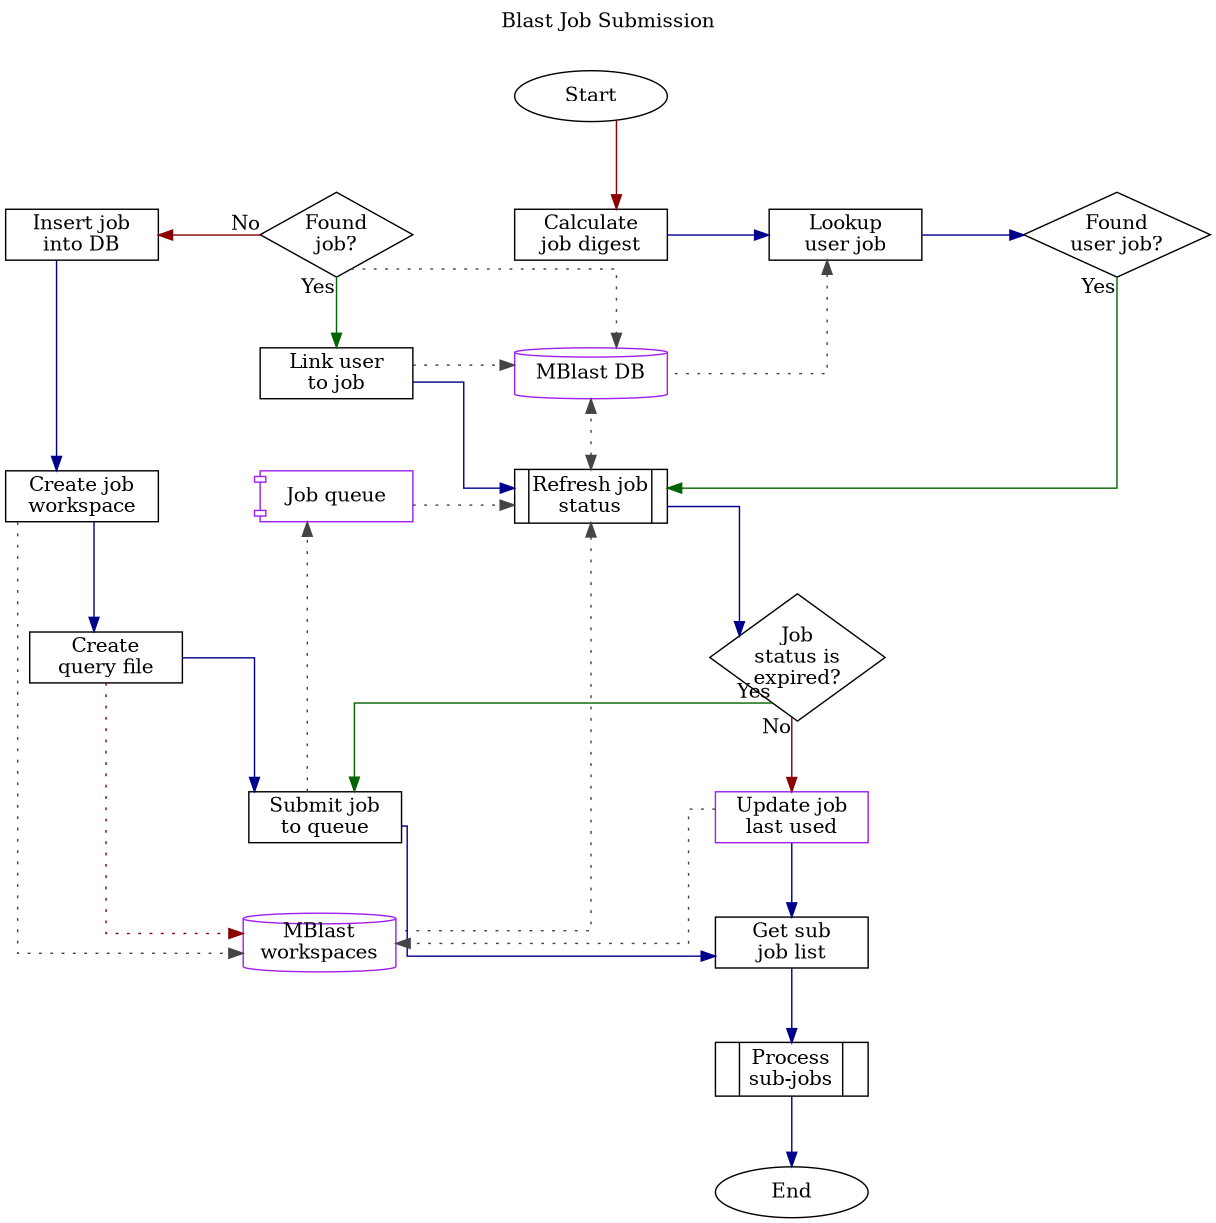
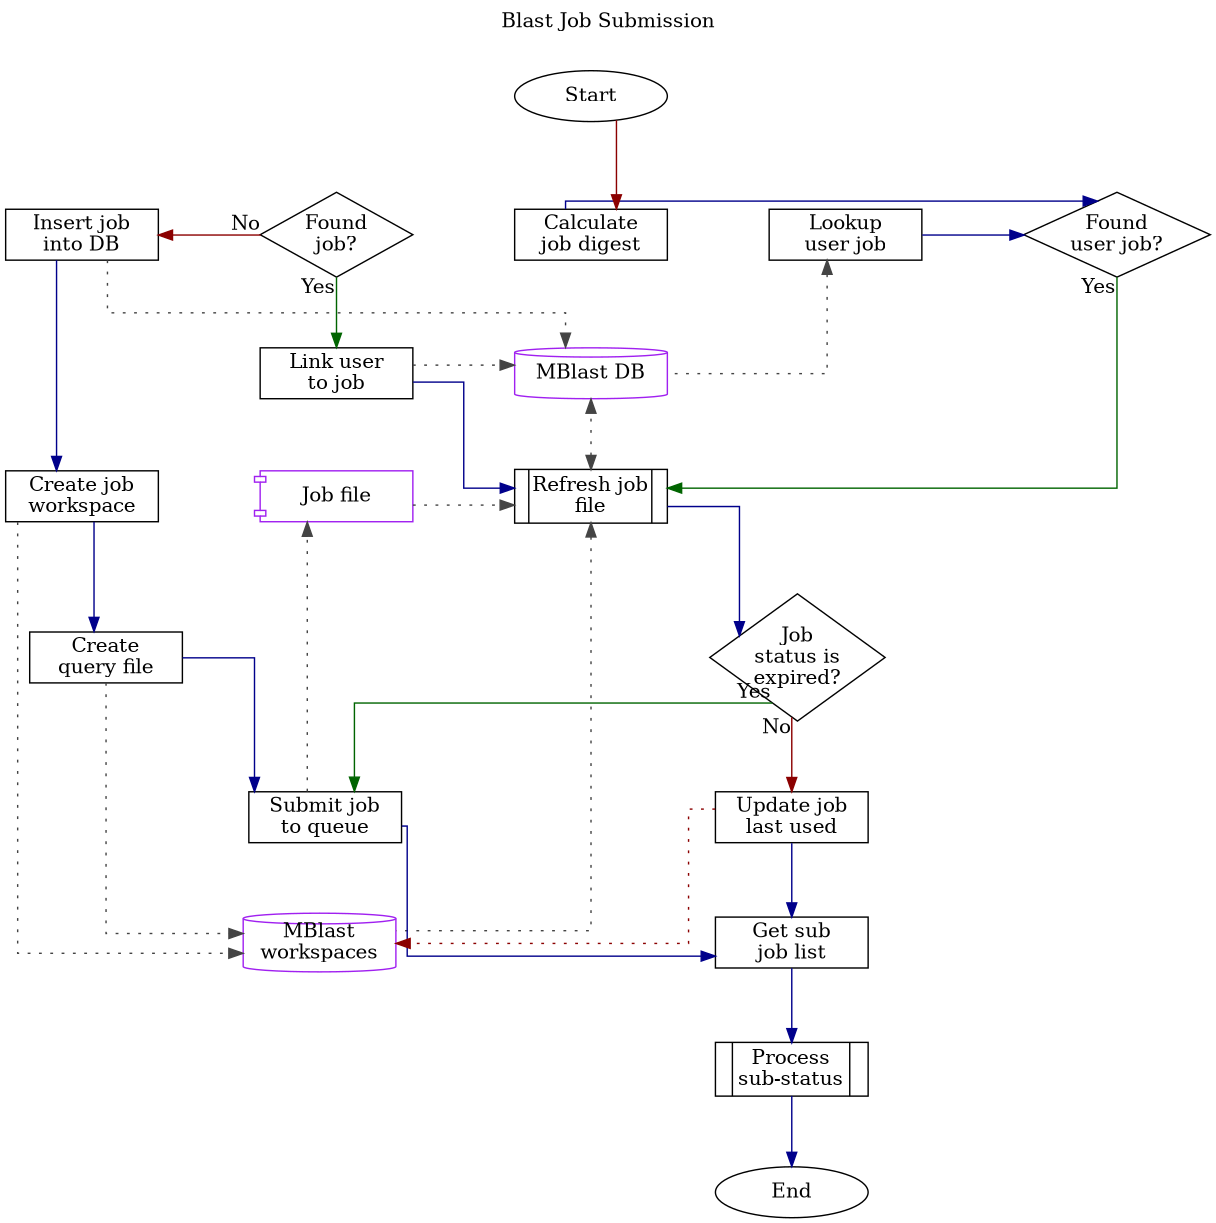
(711, 235) -> (820, 201)
(516, 269) -> (320, 313)
(337, 496) -> (337, 496)
(590, 506) -> (590, 506)
(792, 817) -> (792, 817)
(106, 870) -> (106, 870)
(630, 943) -> (630, 943)
(791, 1079) -> (791, 1079)
